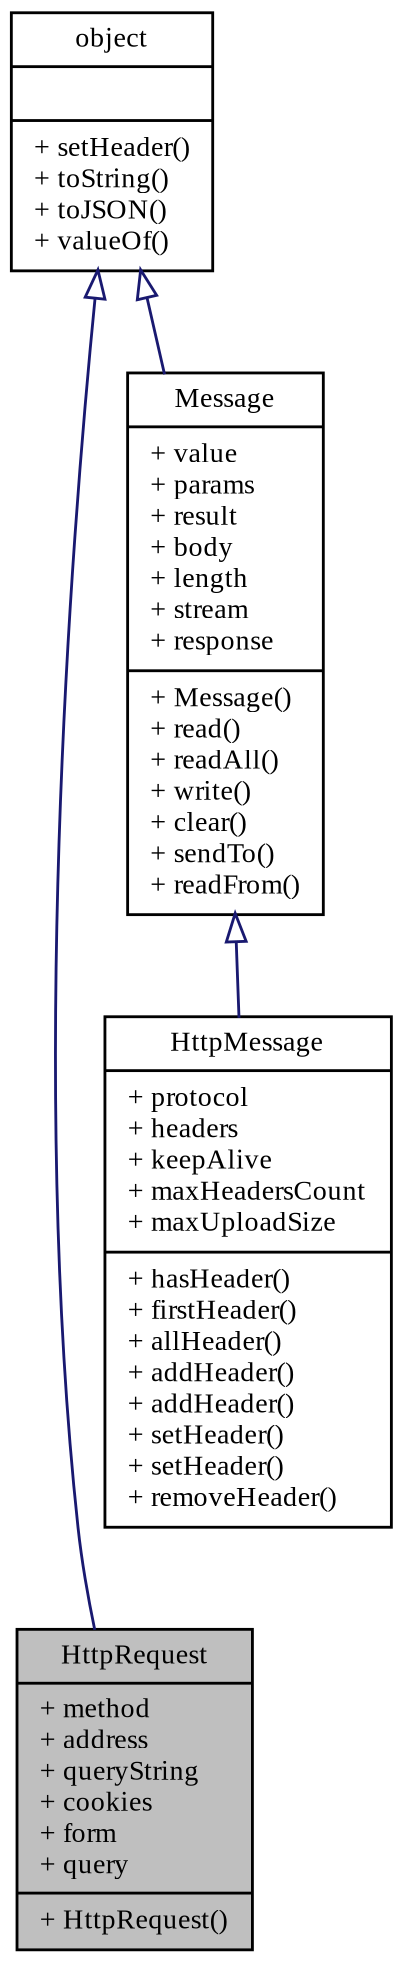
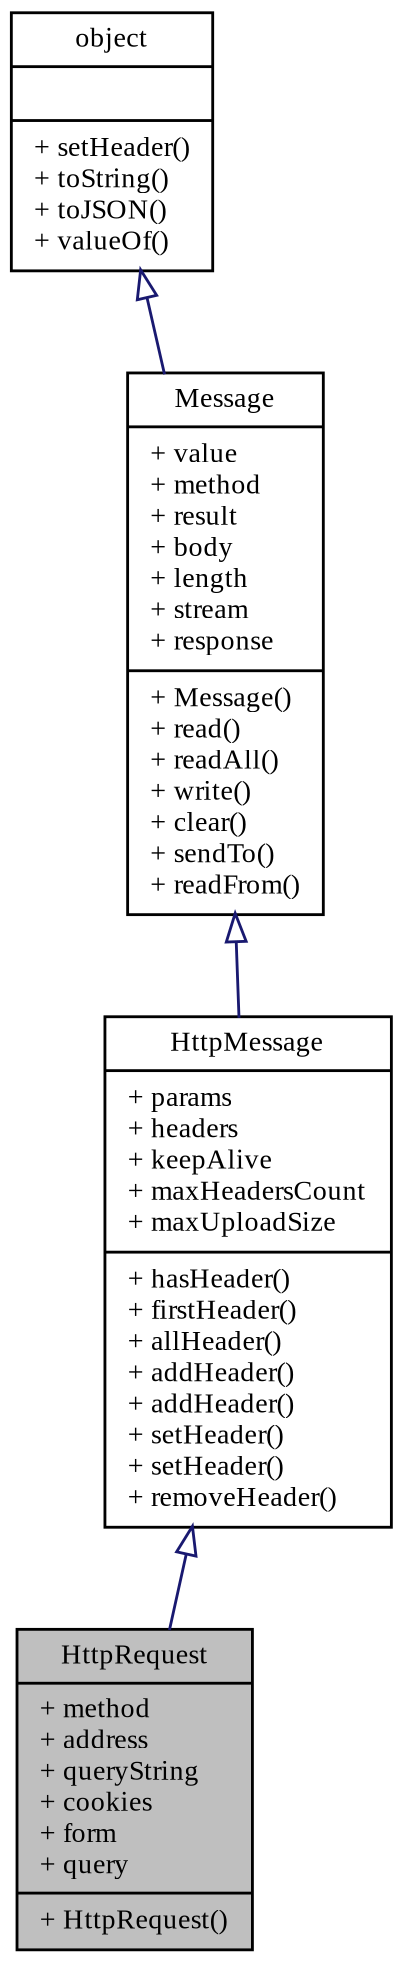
(203, 485) -> (207, 485)
(57, 964) -> (178, 1592)
(189, 1098) -> (180, 1098)
